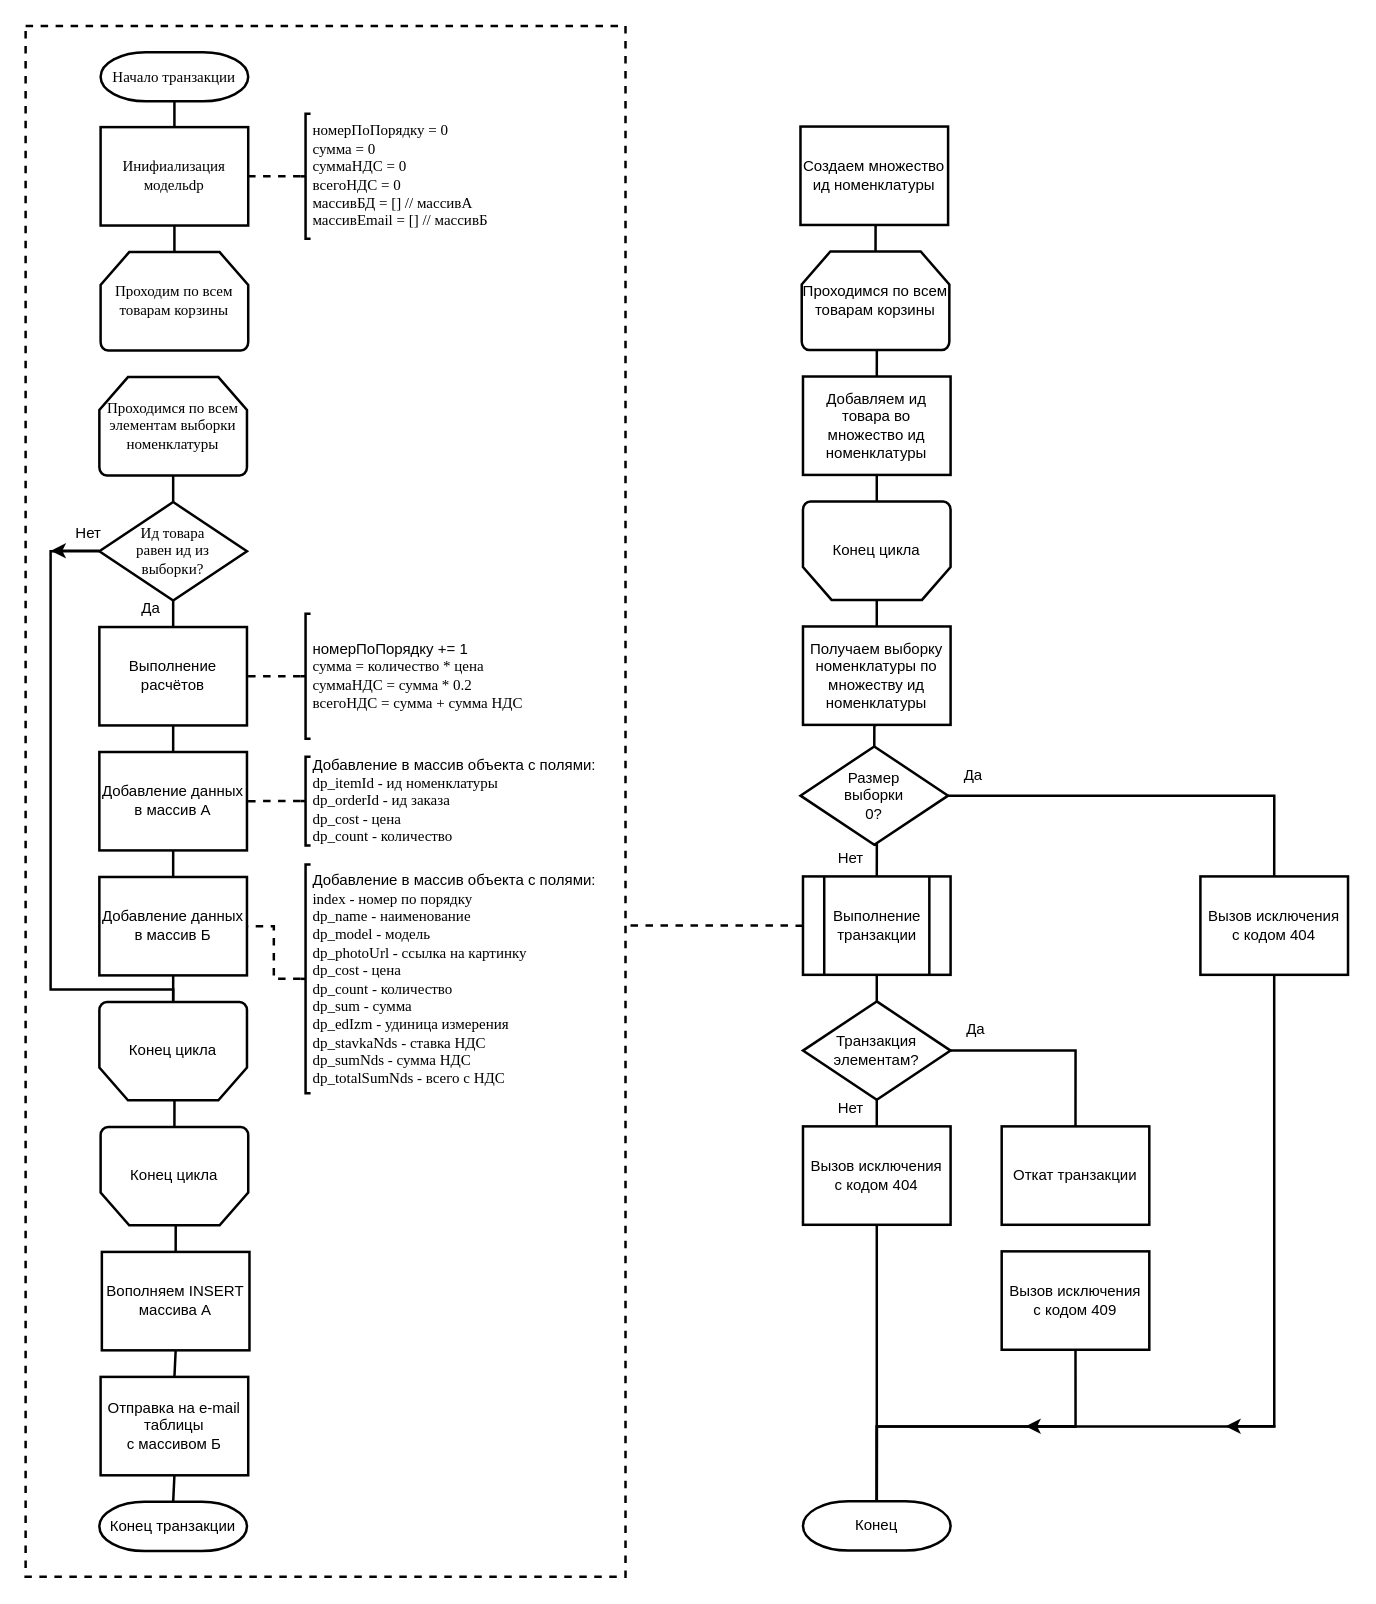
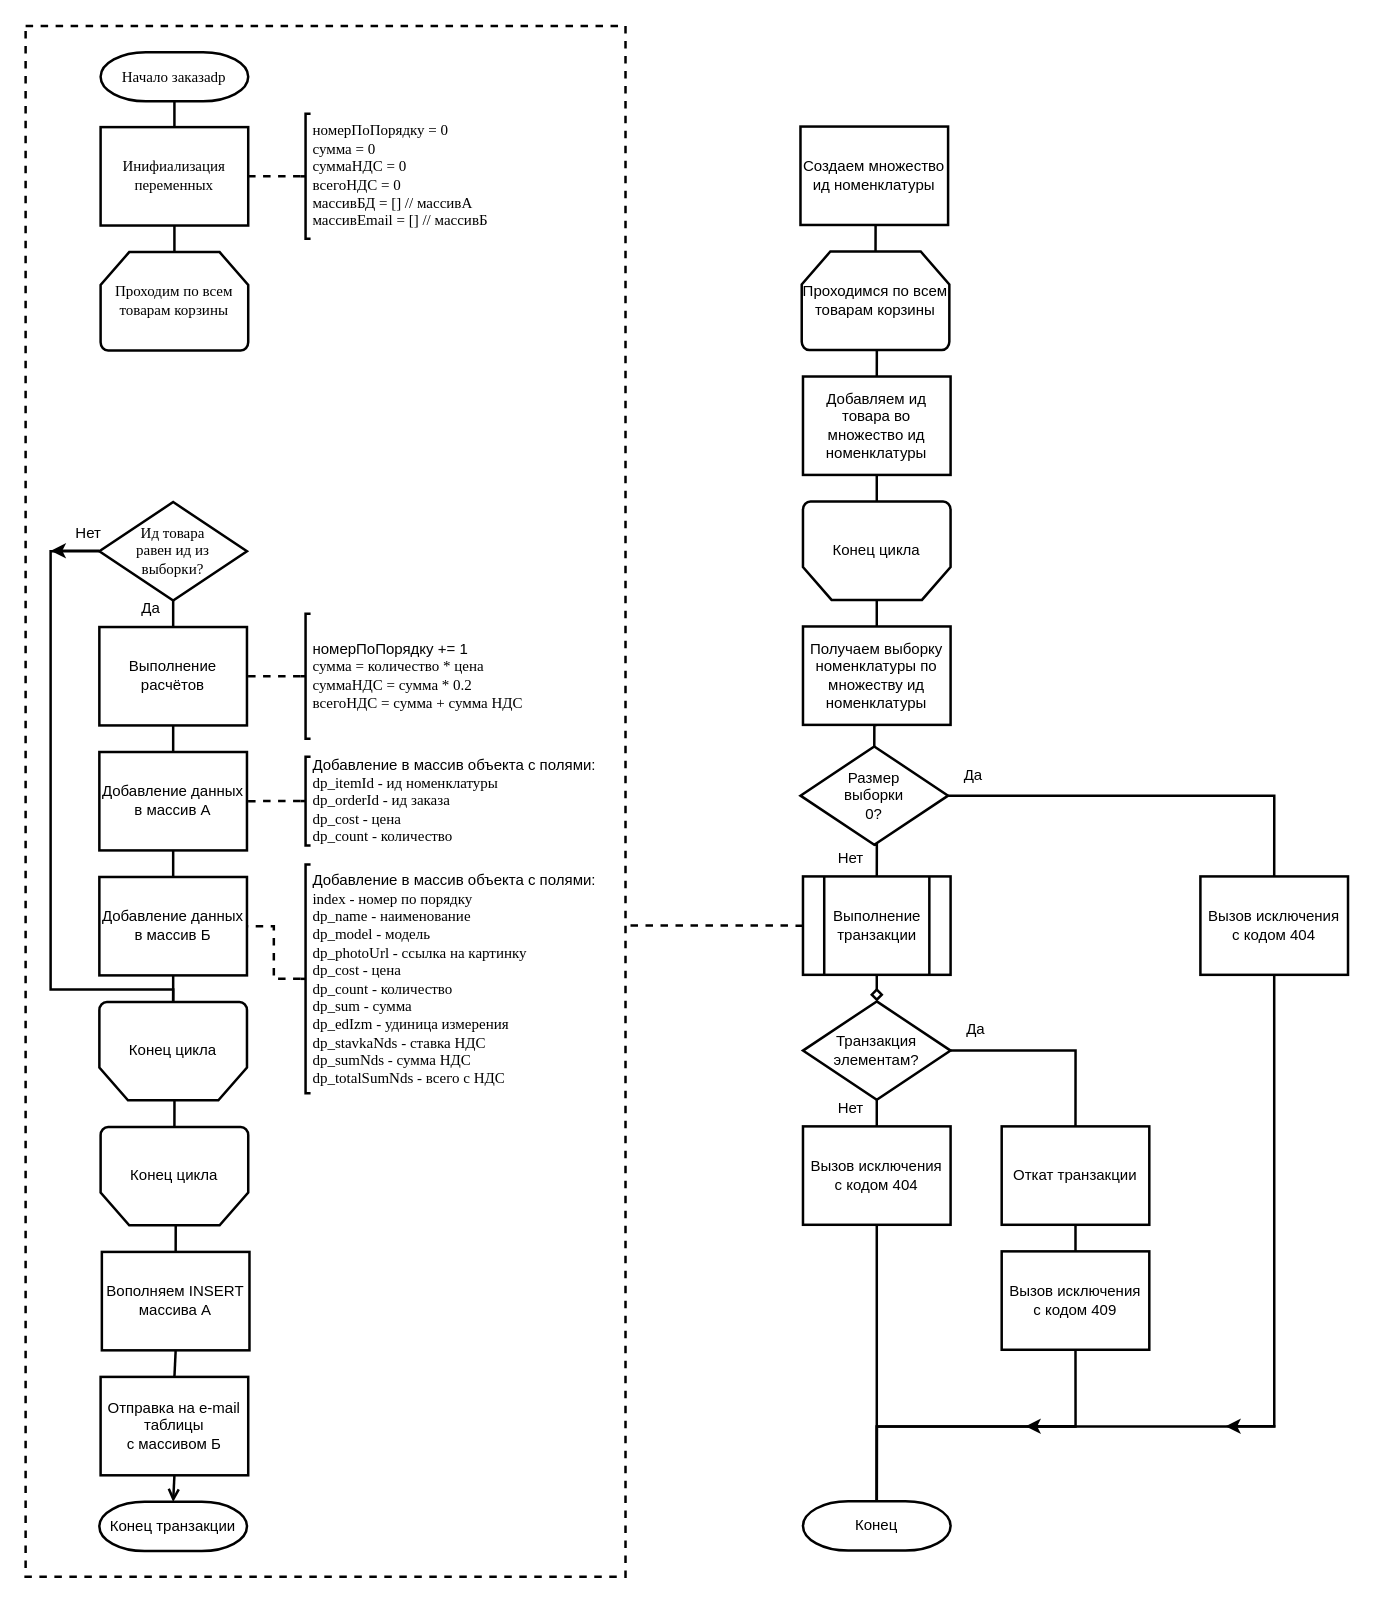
(174, 77) -> (174, 77)
(174, 176) -> (174, 176)
(173, 426) -> none
(173, 489) -> none
(877, 994) -> (877, 988)
none -> (1076, 1238)
(174, 1494) -> (174, 1492)
